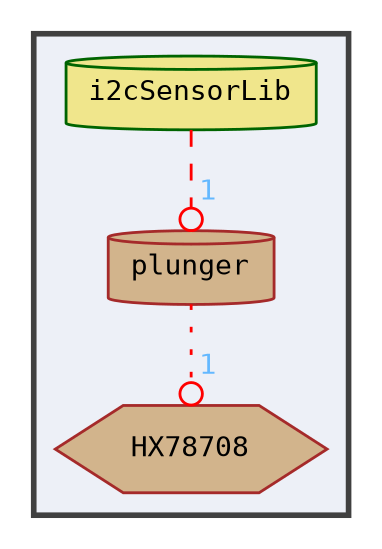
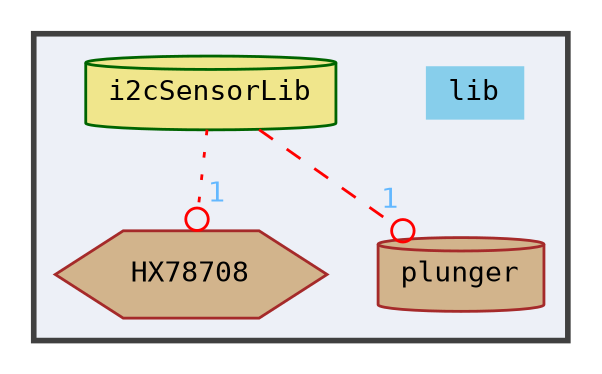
none -> (475, 93)
(191, 343) -> (203, 169)
